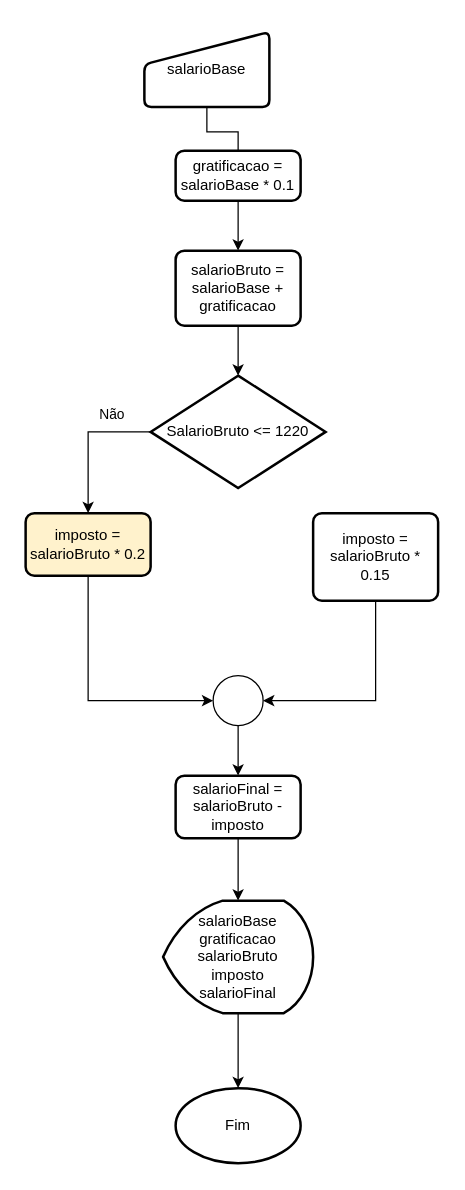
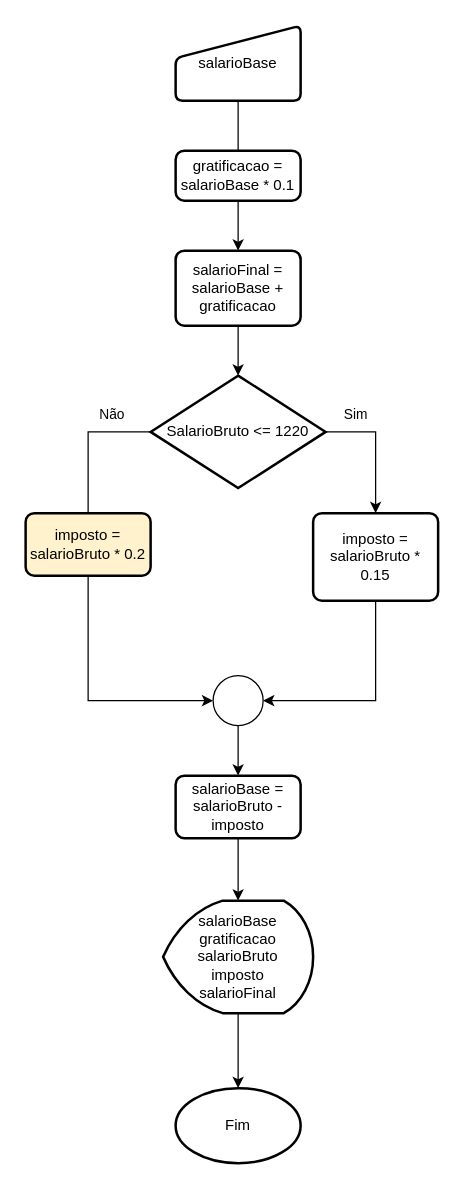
(207, 69) -> (238, 63)
(238, 288) -> (238, 288)
none -> (376, 443)
(88, 503) -> (88, 506)
(238, 807) -> (238, 807)
